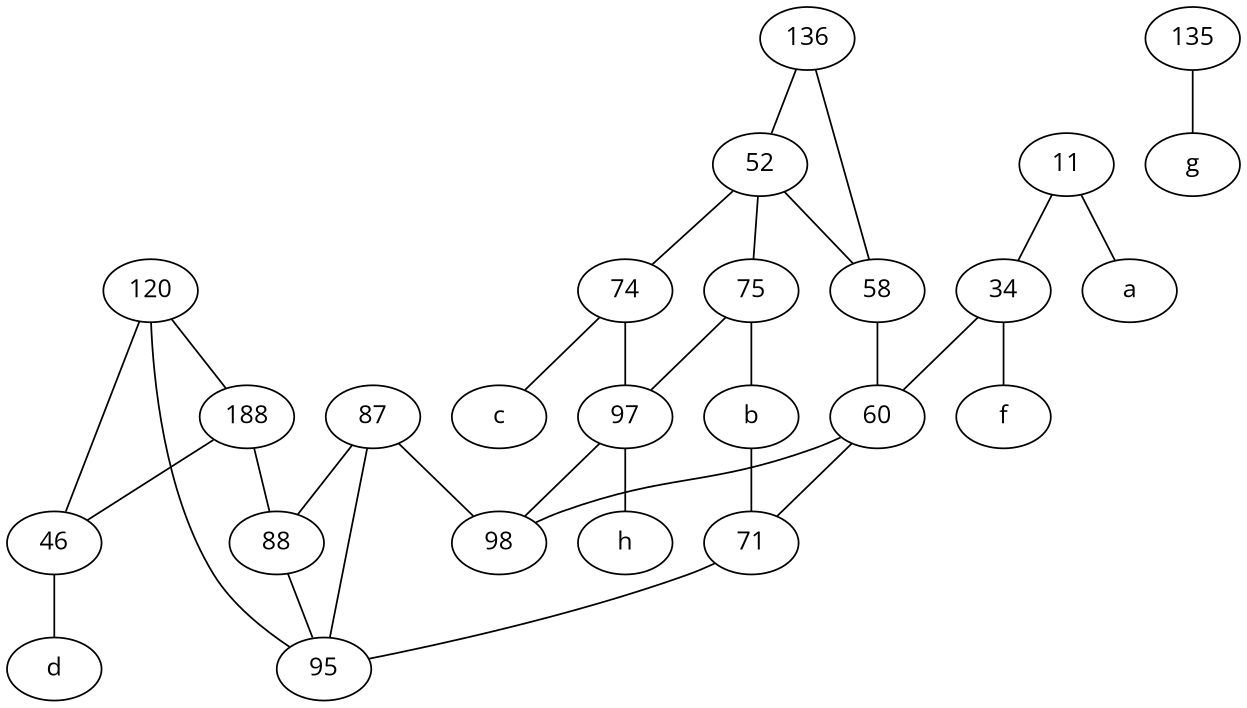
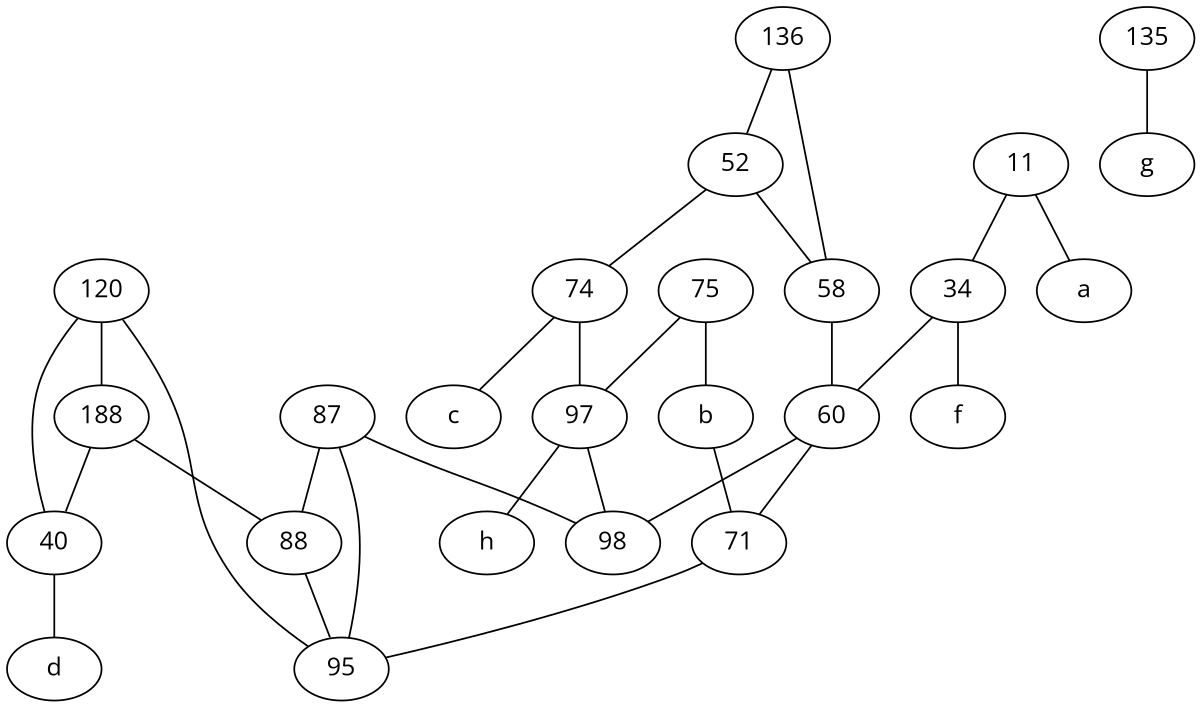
(756, 228) -> none
(54, 543) -> (54, 543)
